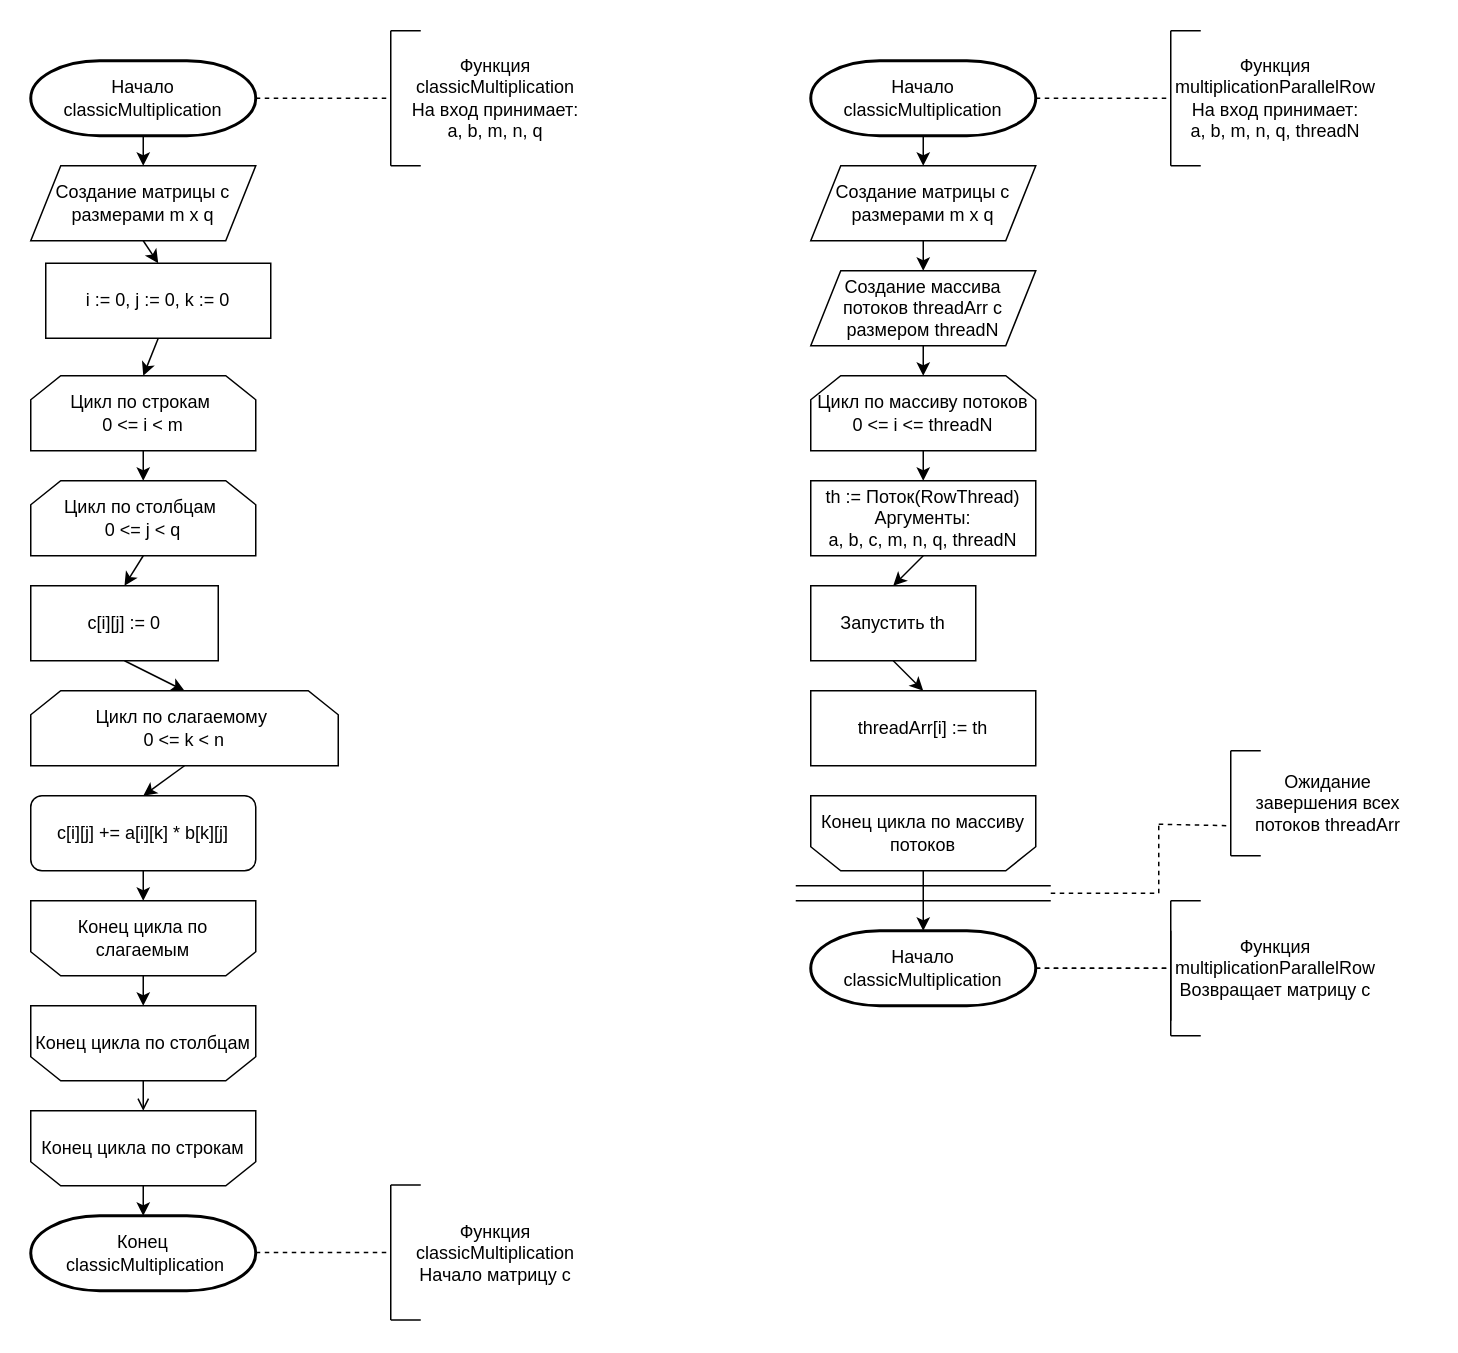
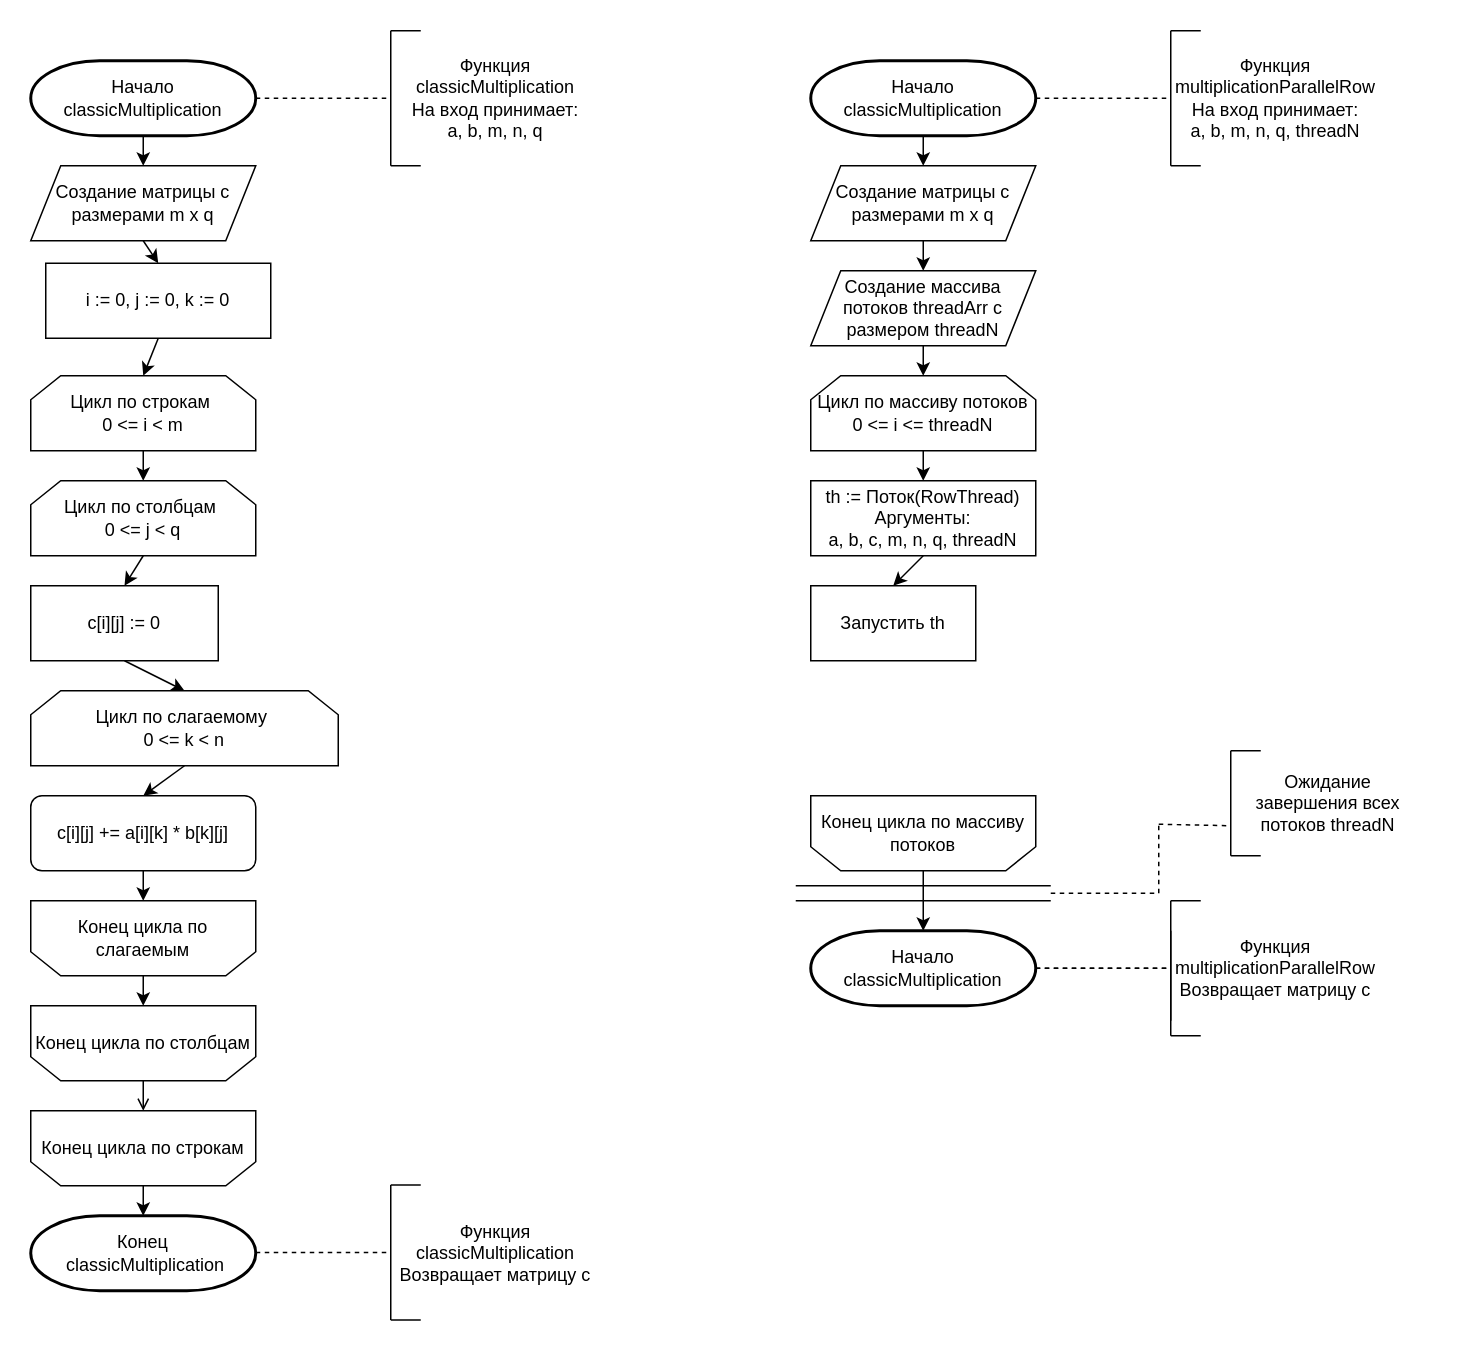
(905, 672) -> none
(923, 728) -> none
(1328, 803) -> (1328, 803)
(496, 1253) -> (496, 1253)
